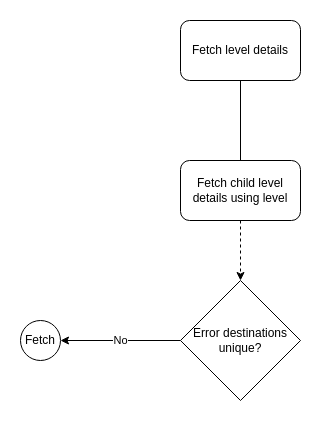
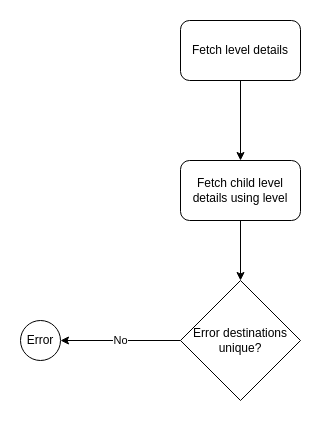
(241, 155) -> (241, 152)
(241, 248) -> (241, 248)
(41, 341) -> (41, 341)
